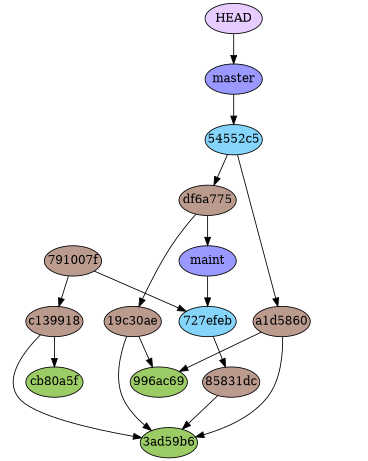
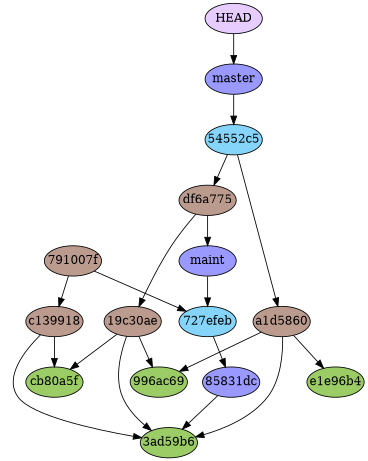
none -> (97, 349)
(231, 382) -> (231, 382)
none -> (336, 382)
